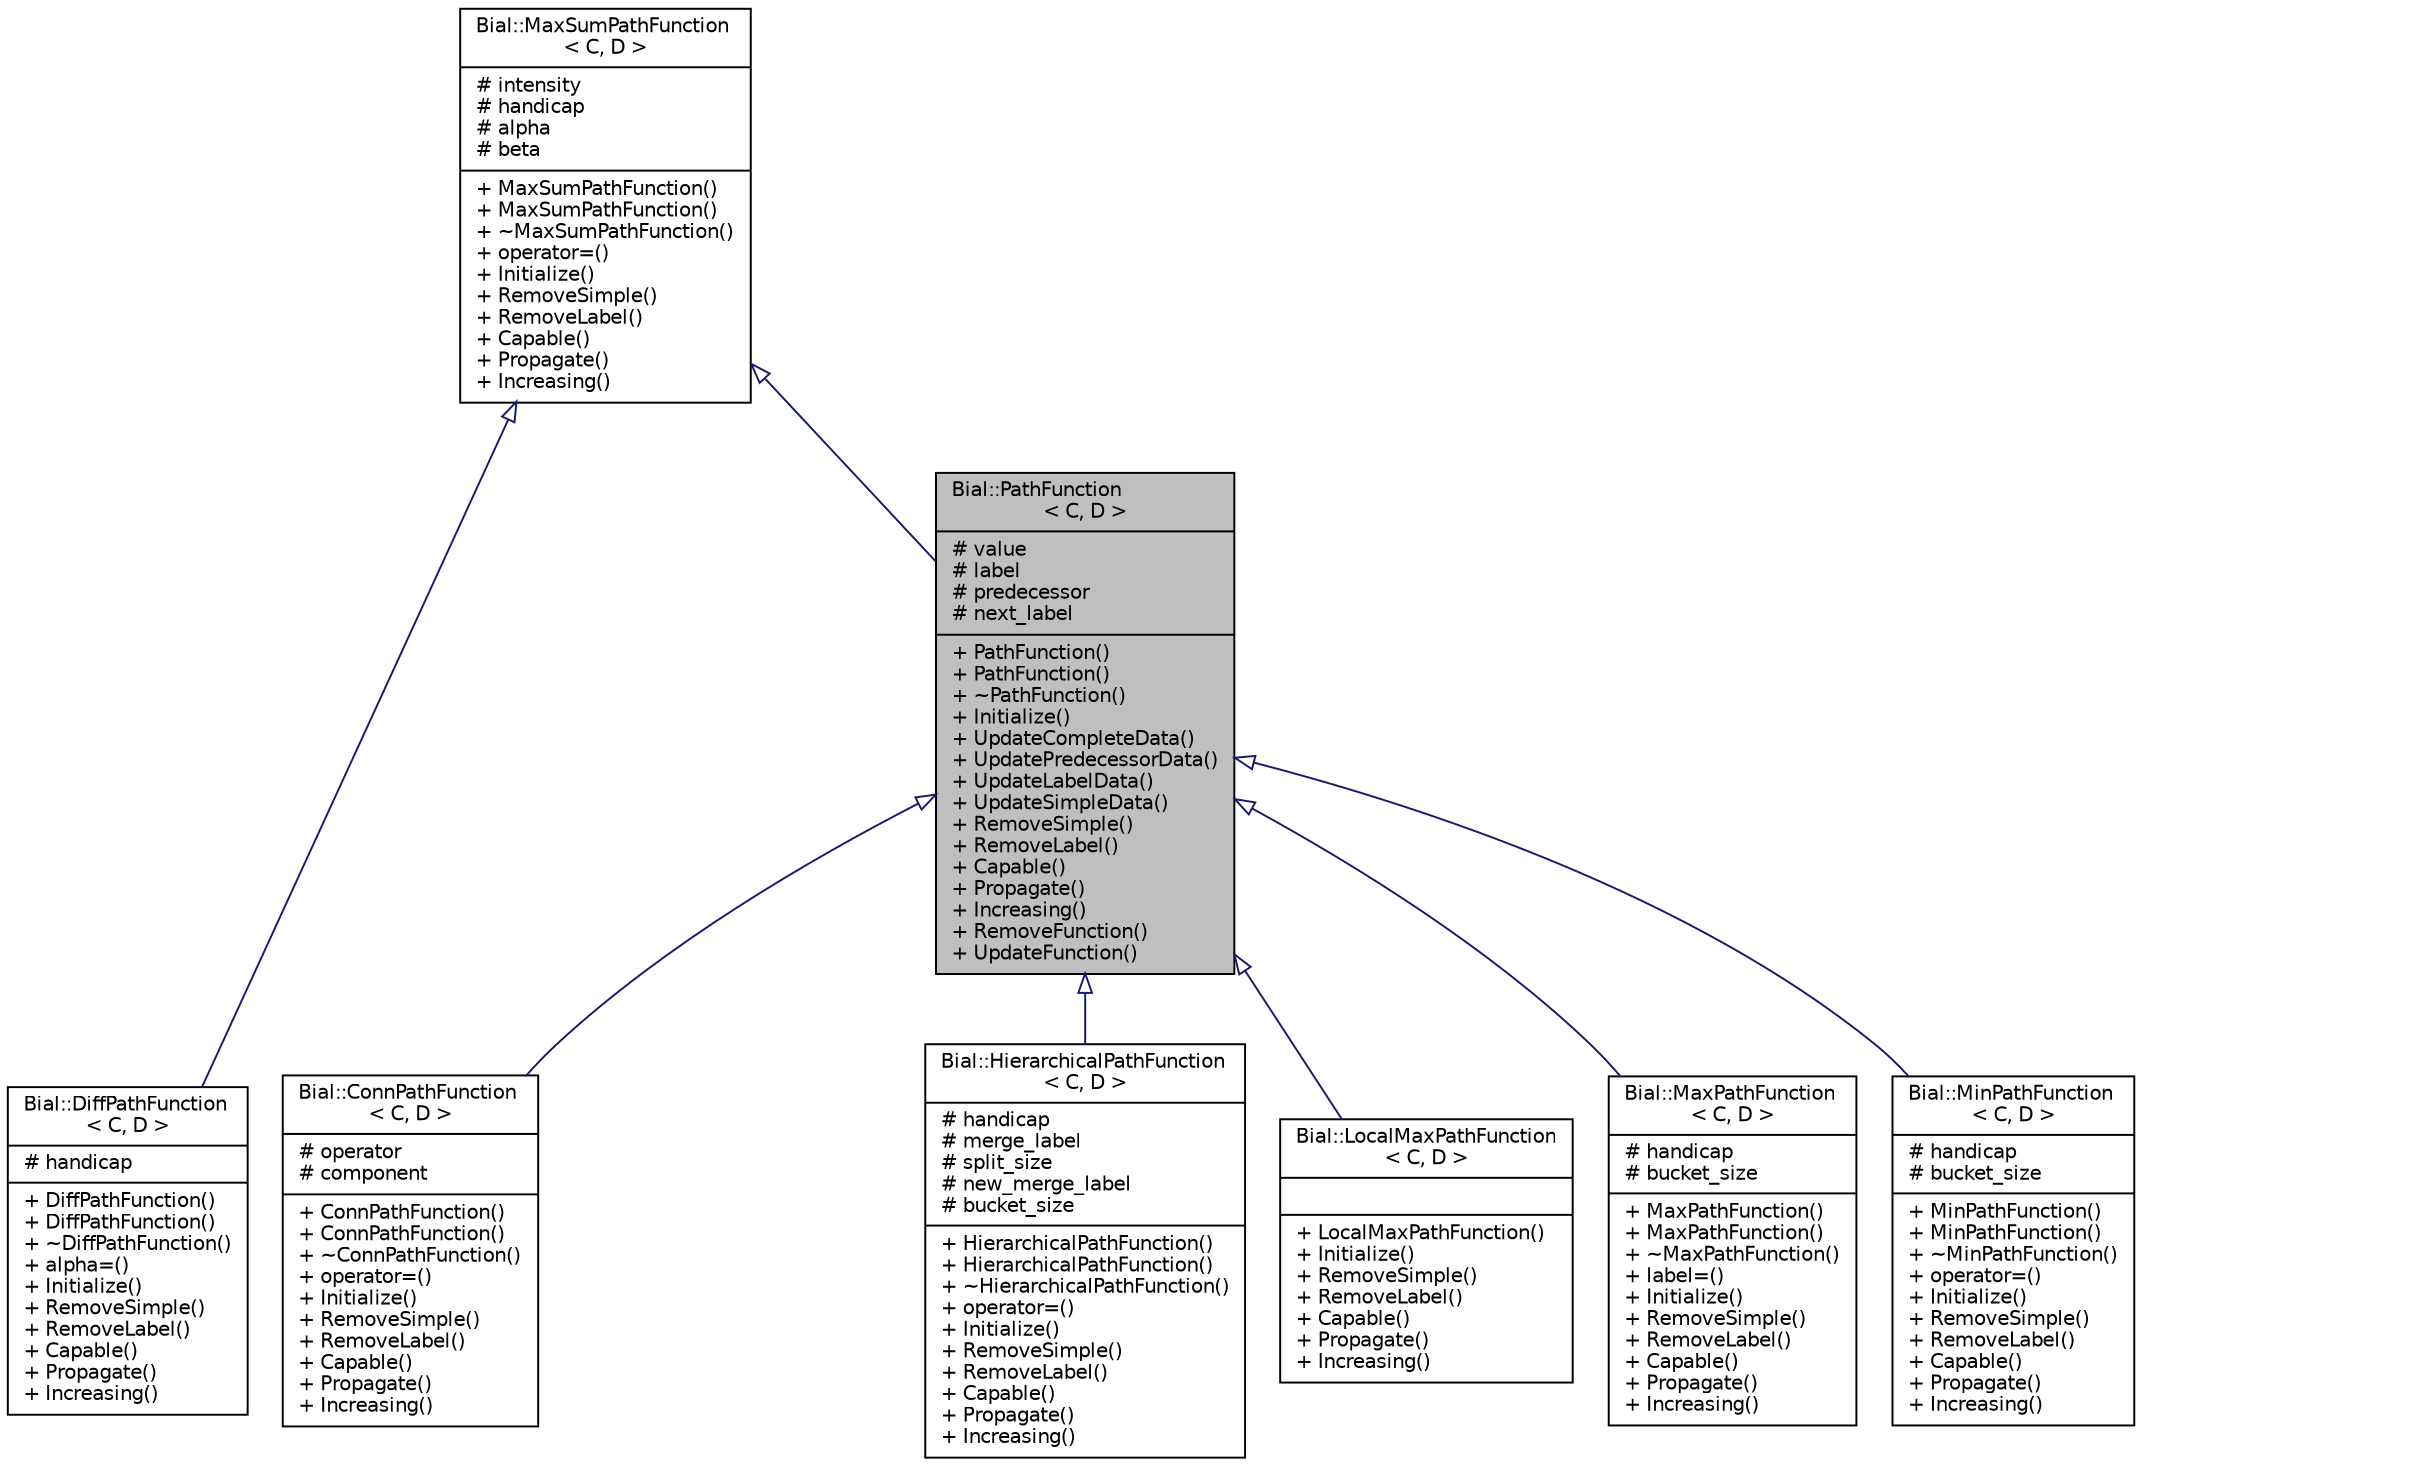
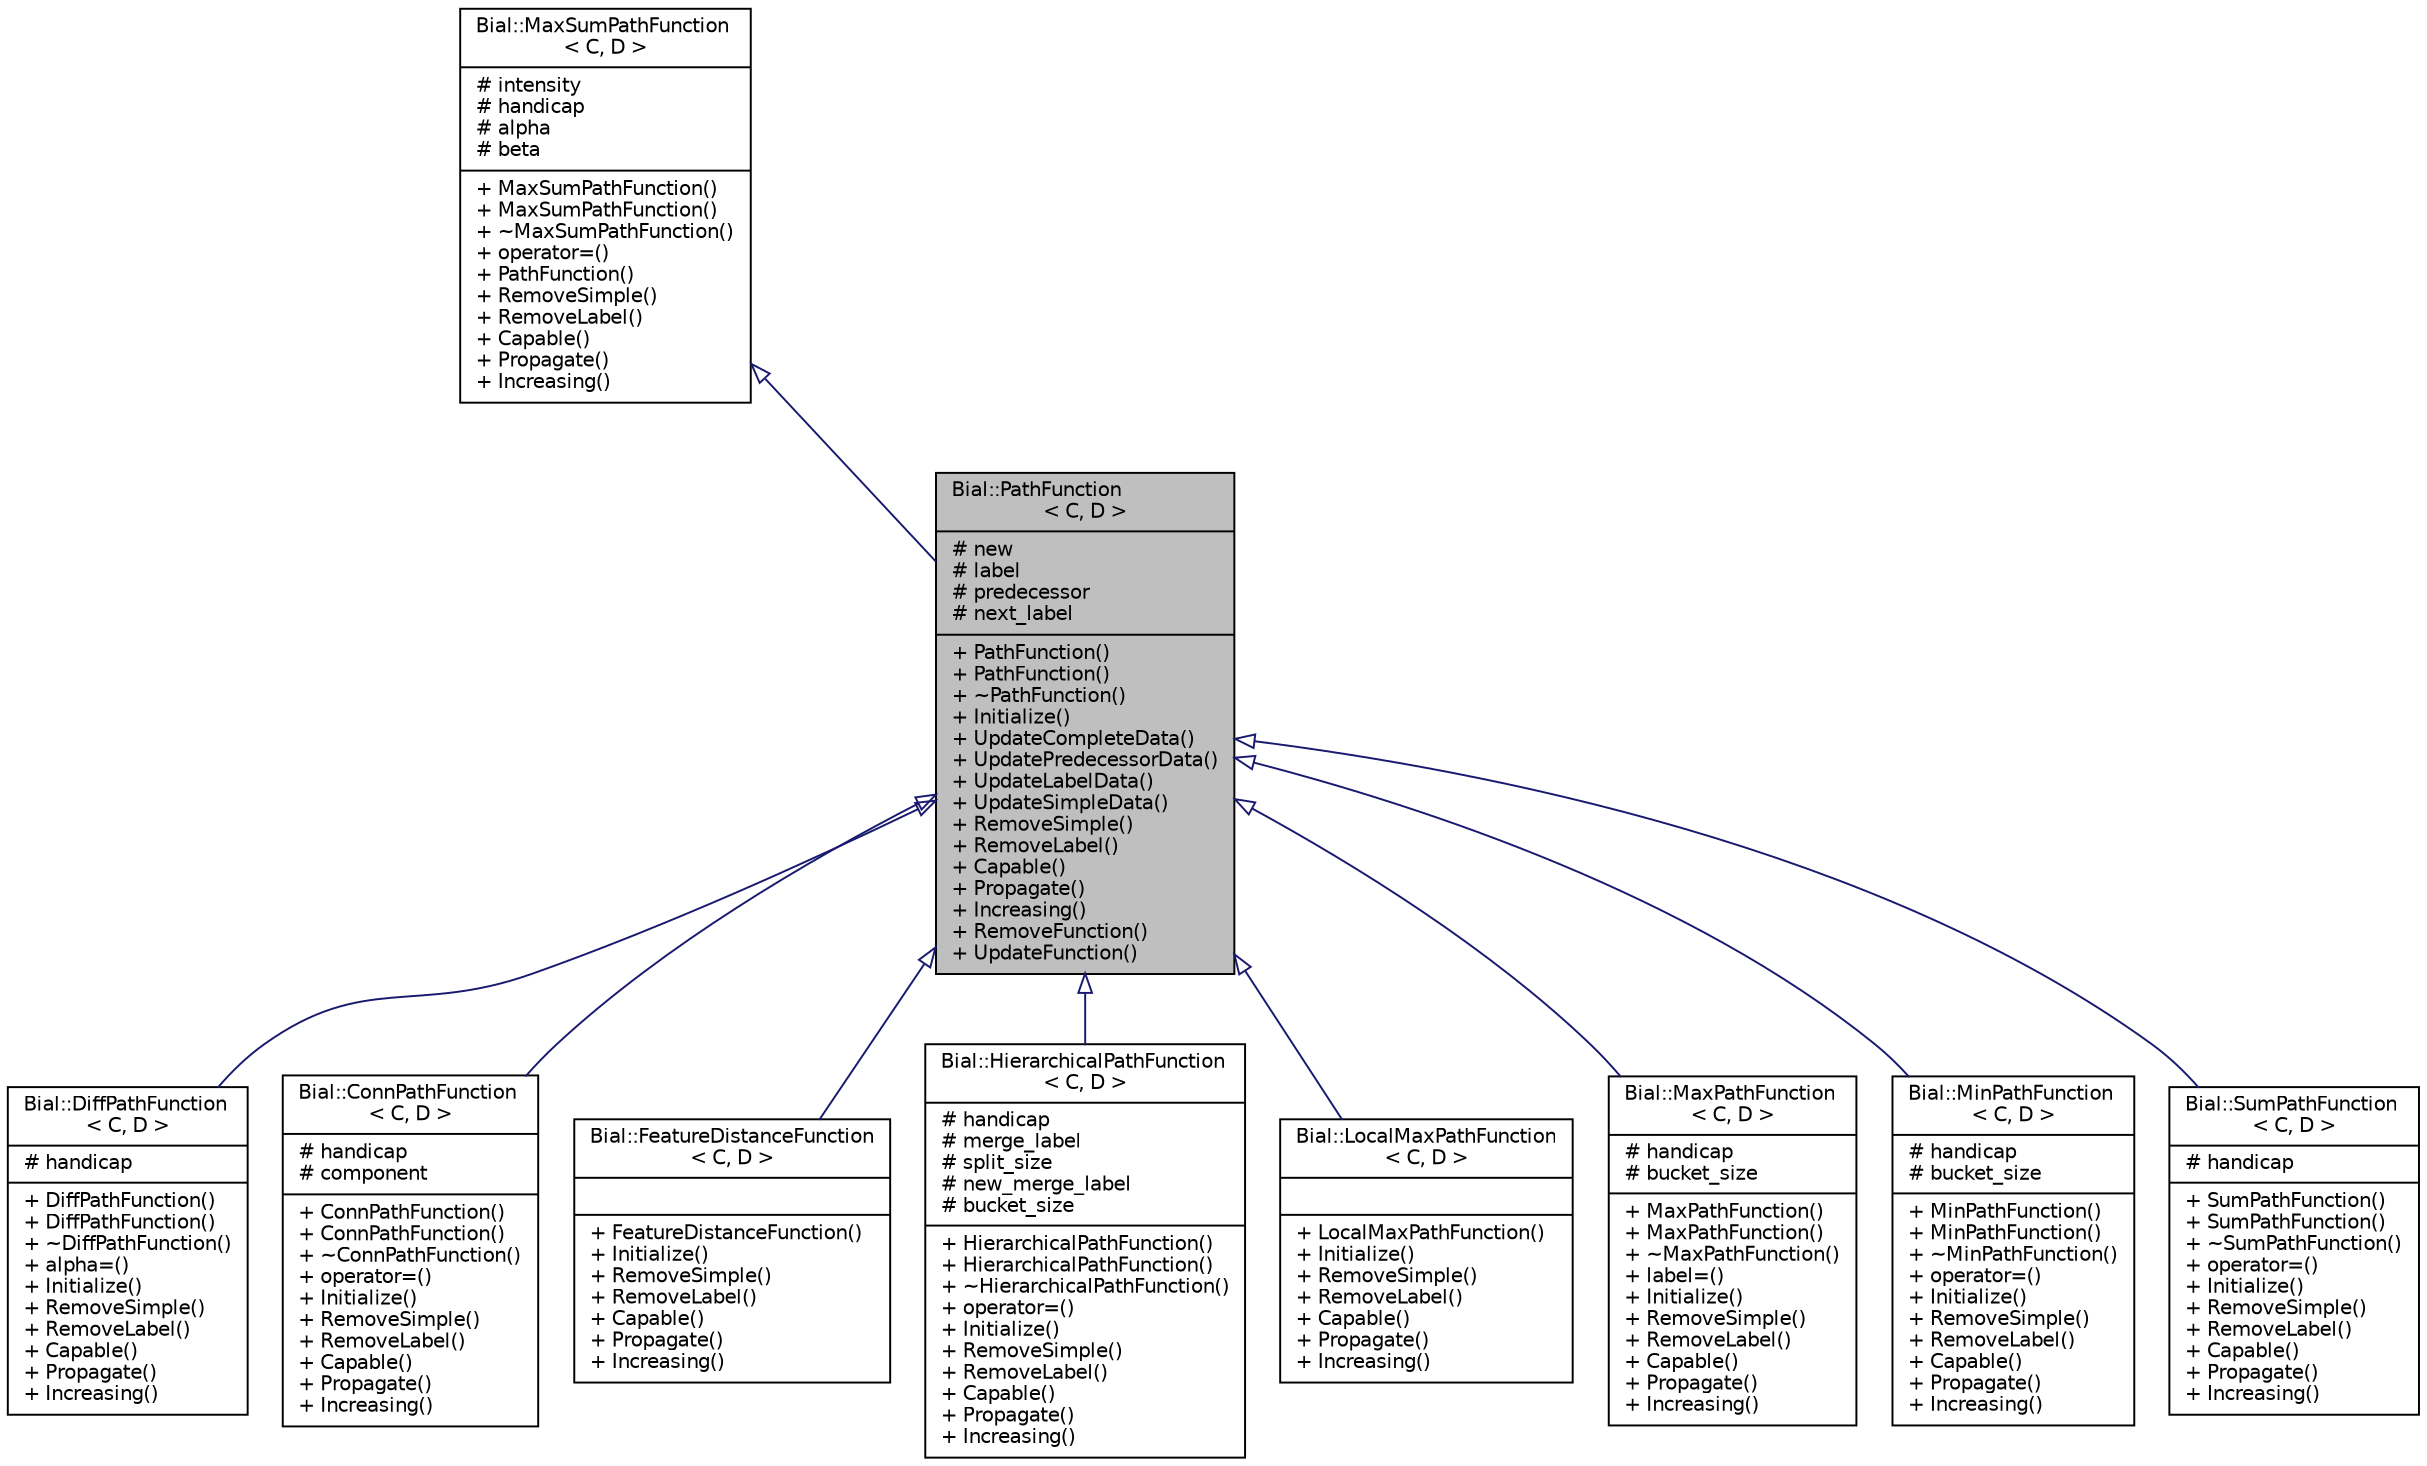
(535, 275) -> (556, 275)
(990, 550) -> (983, 550)
(355, 754) -> (568, 961)
(350, 1152) -> (353, 1152)
none -> (732, 1251)
none -> (2294, 1251)
